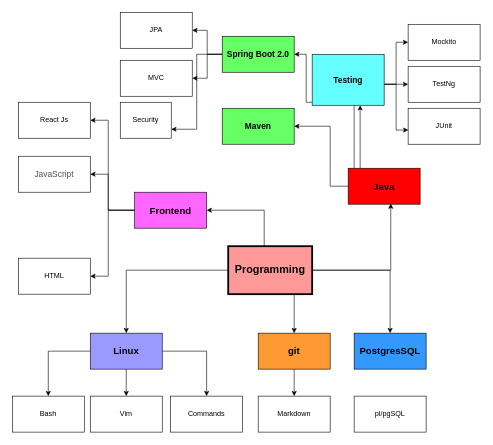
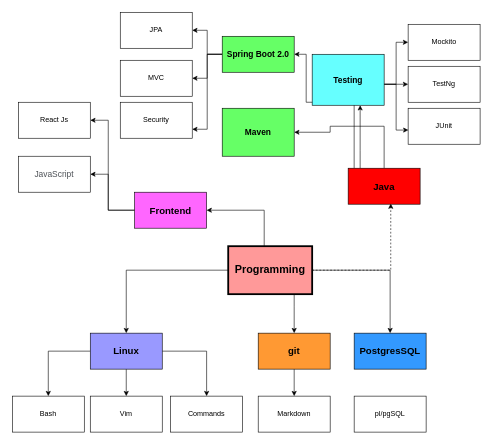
(146, 120) -> (156, 120)
(258, 126) -> (258, 132)
(391, 239) -> (391, 239)
(54, 276) -> none
(95, 276) -> none
